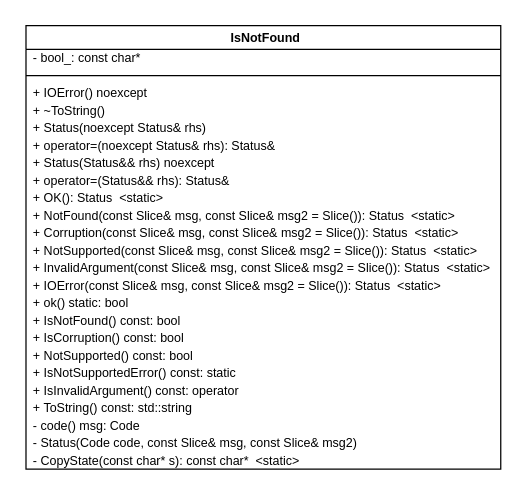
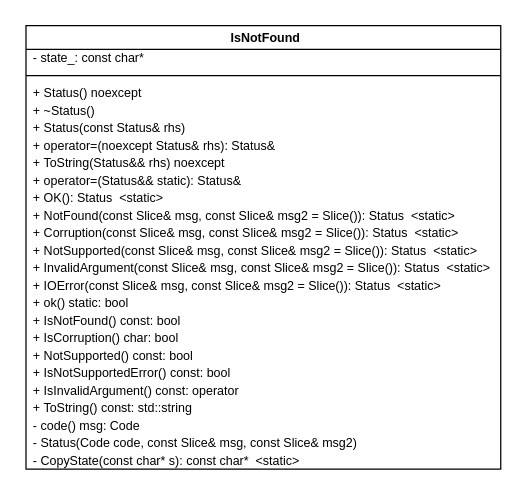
(94, 58) -> (100, 58)
(99, 93) -> (96, 93)
(75, 111) -> (69, 111)
(133, 128) -> (122, 128)
(136, 163) -> (142, 163)
(145, 181) -> (154, 181)
(121, 338) -> (117, 338)
(154, 373) -> (147, 373)
